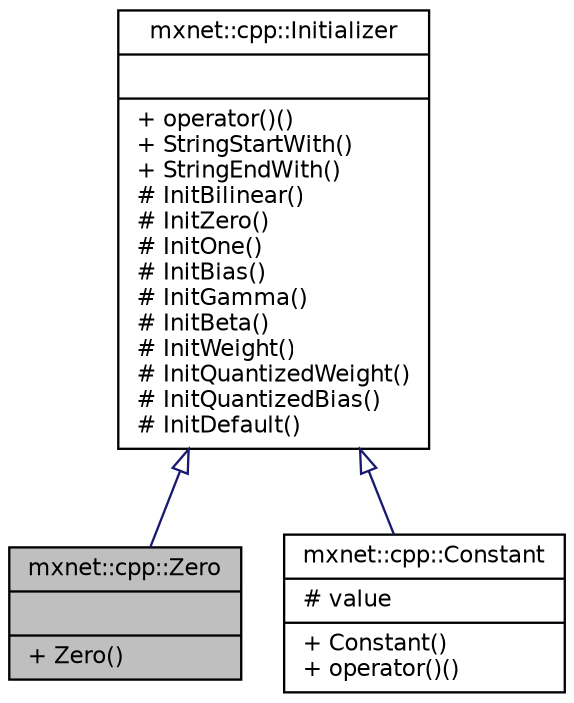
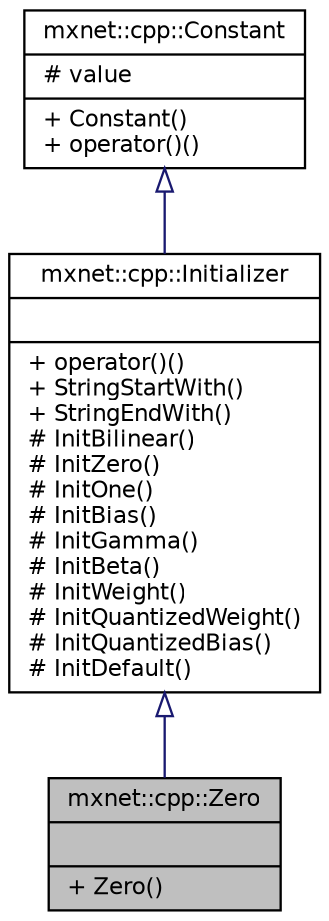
(381, 503) -> (165, 223)
